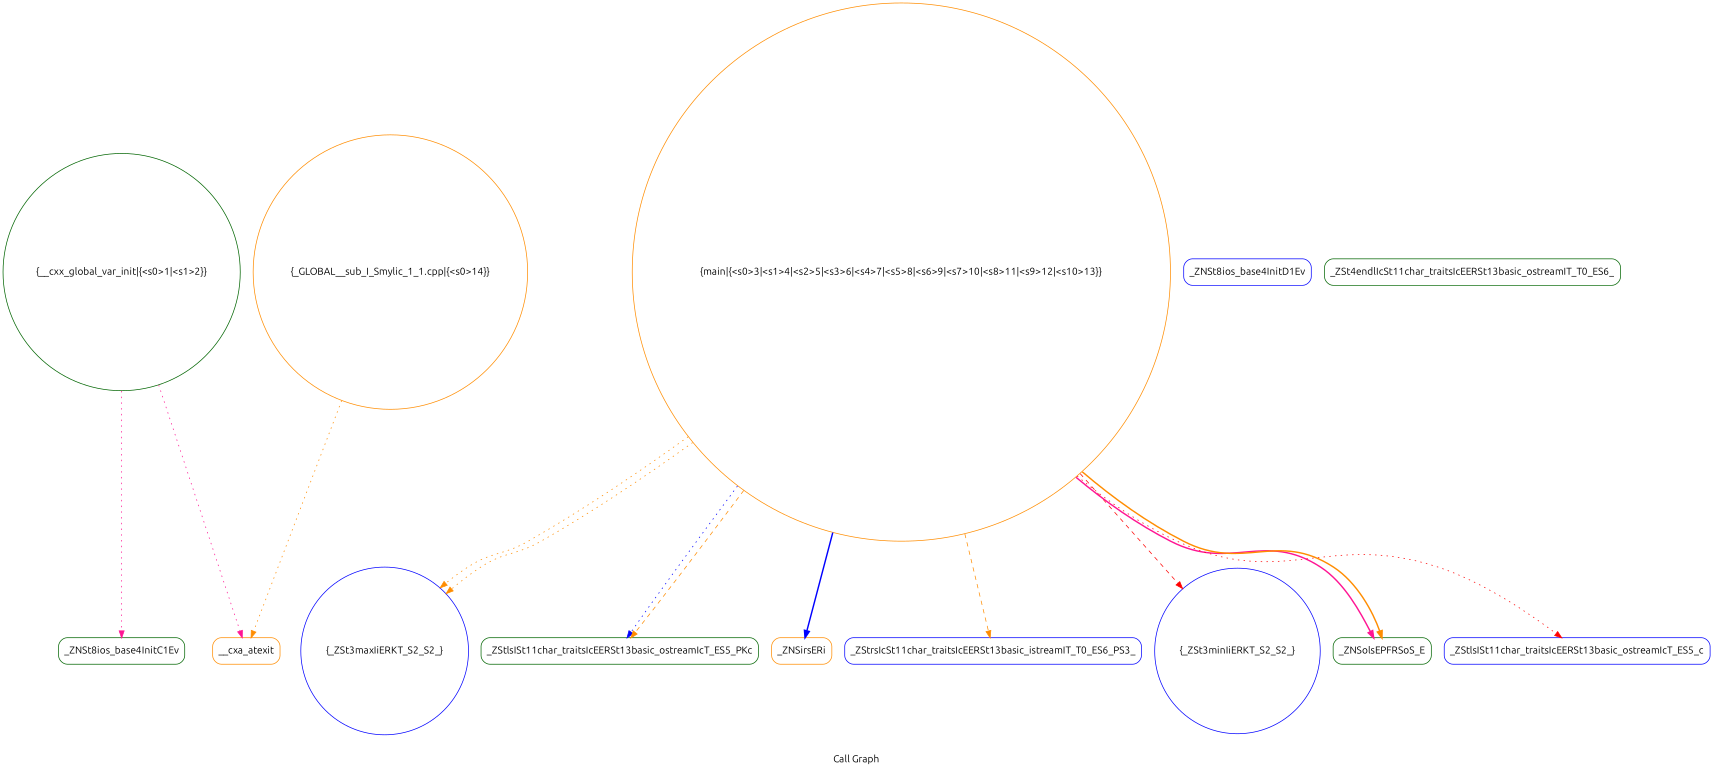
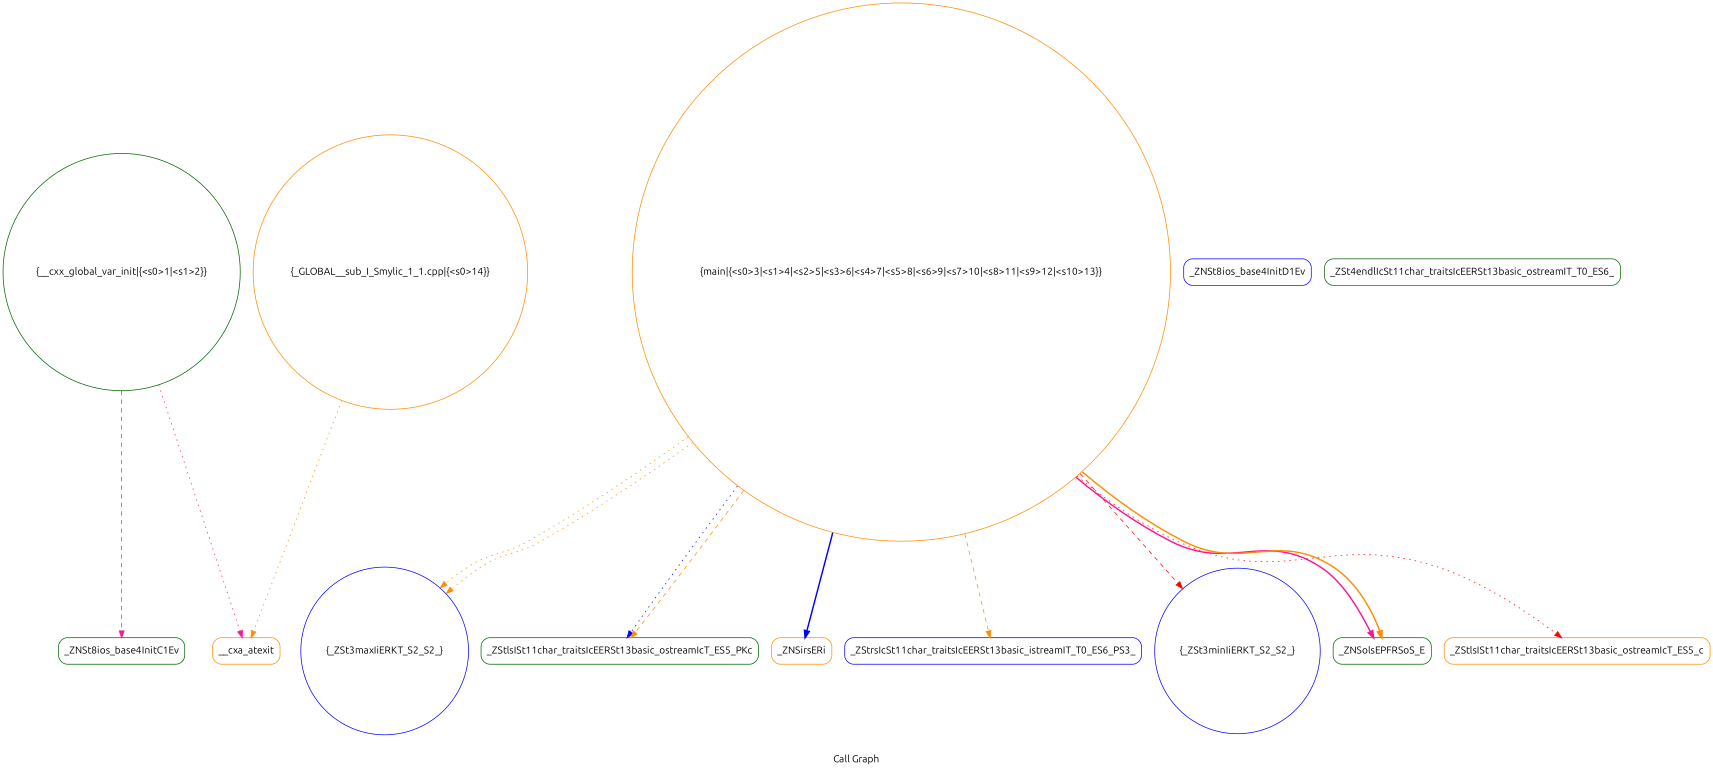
(122, 511) -> (122, 511)
(1577, 651) -> (1577, 651)
